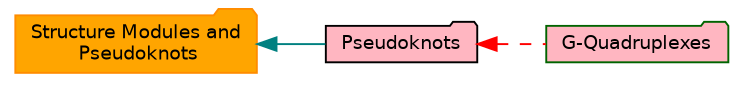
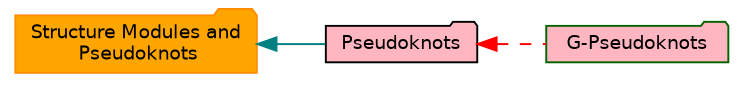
(637, 44) -> (637, 44)
